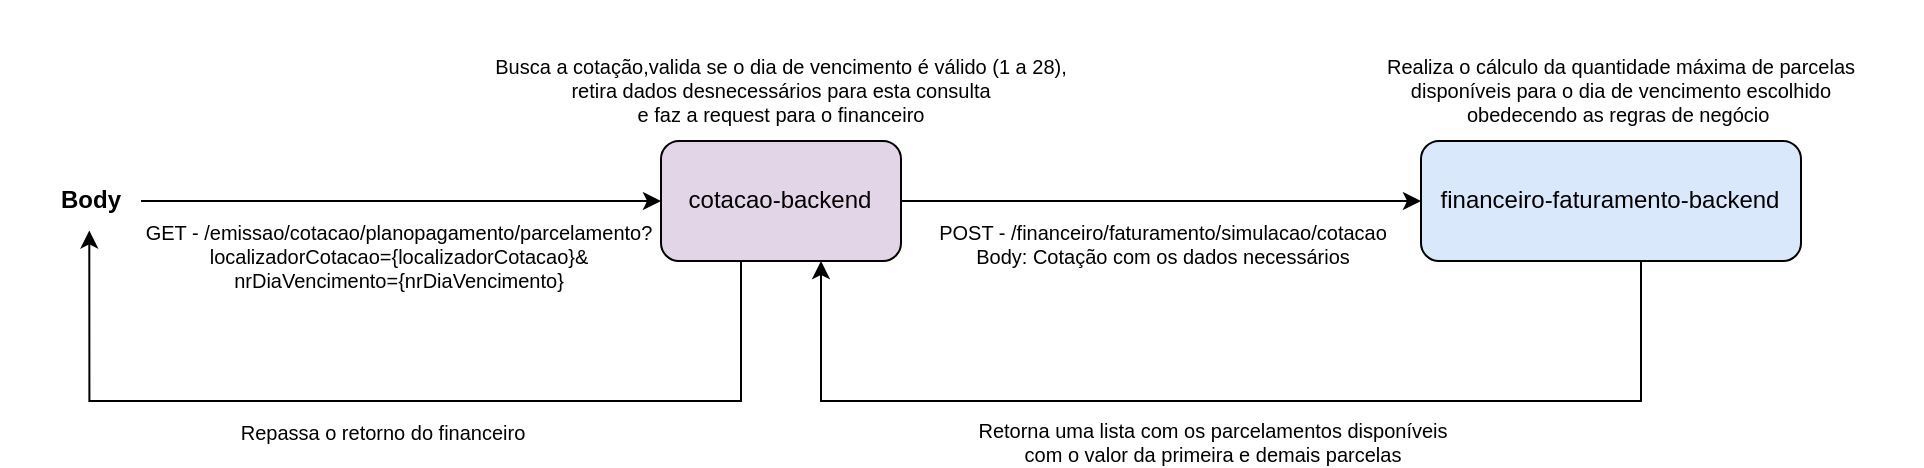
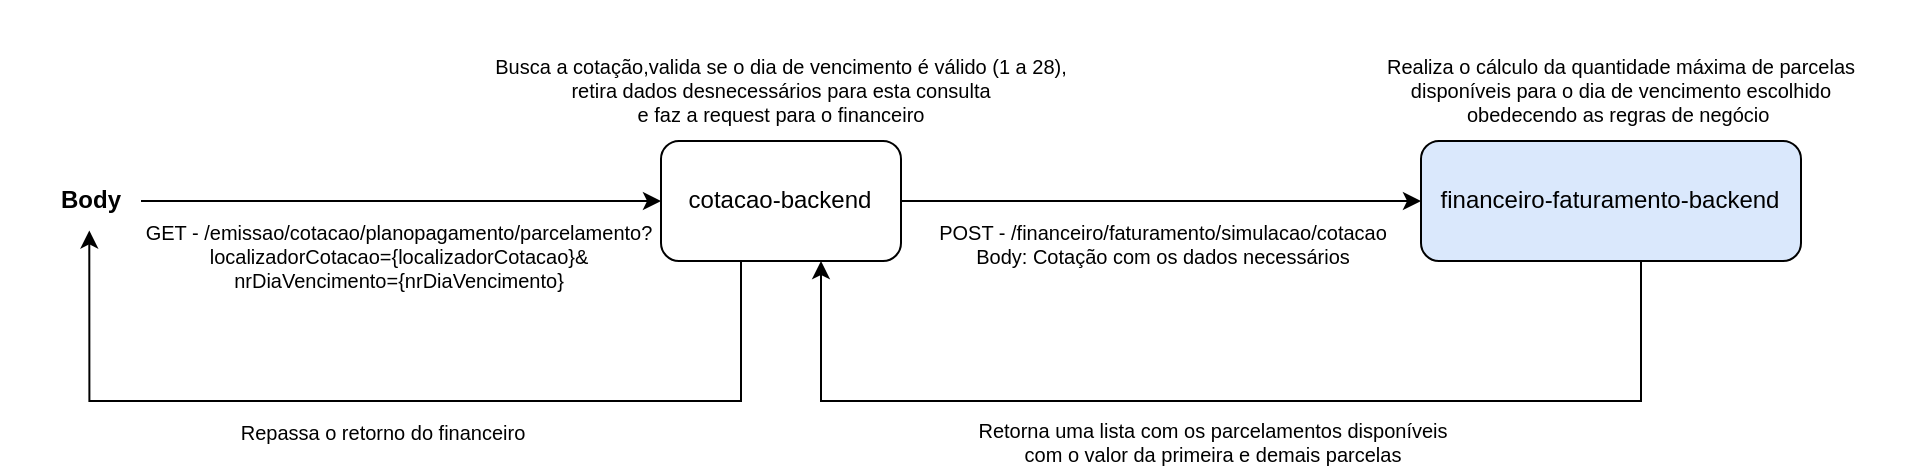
(781, 201) -> (781, 201)
